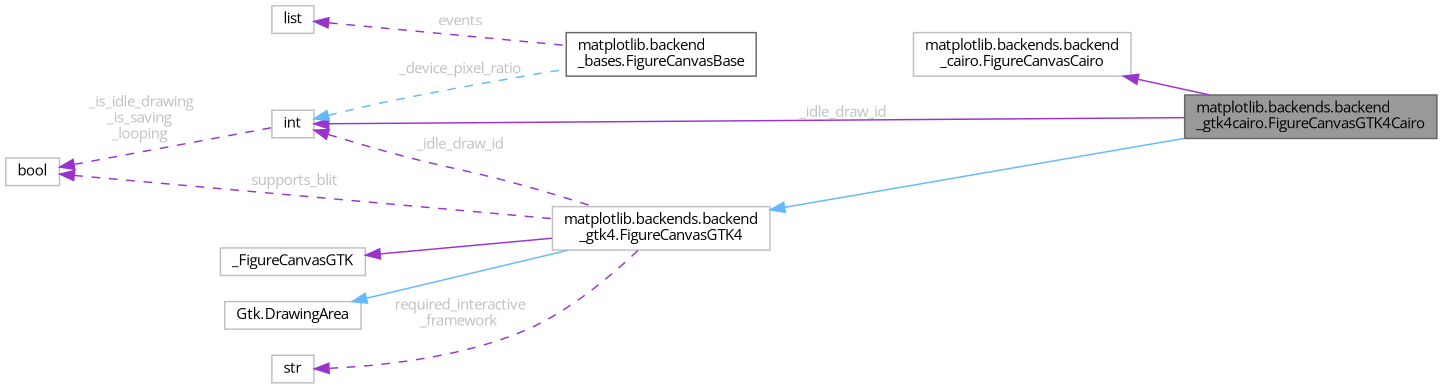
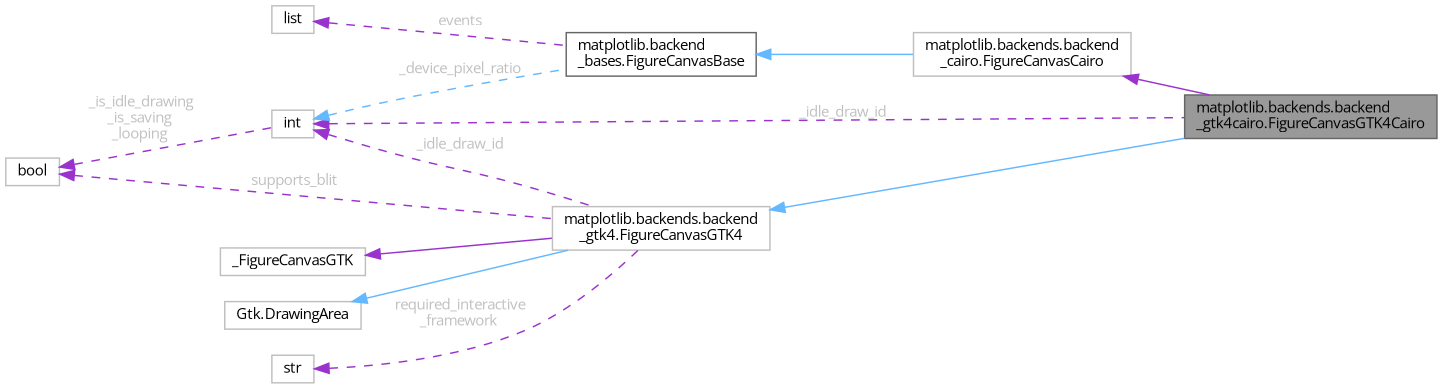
none -> (842, 54)
(757, 121) -> (757, 121)
